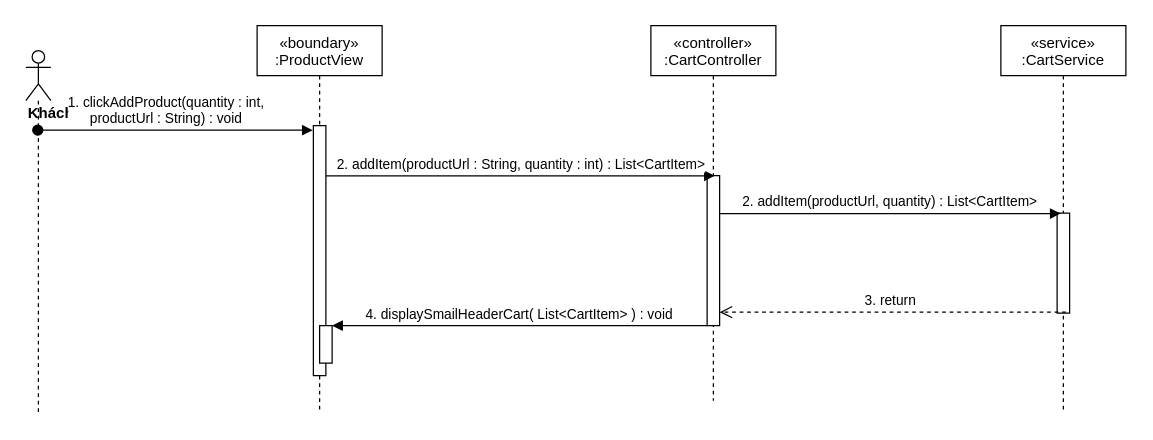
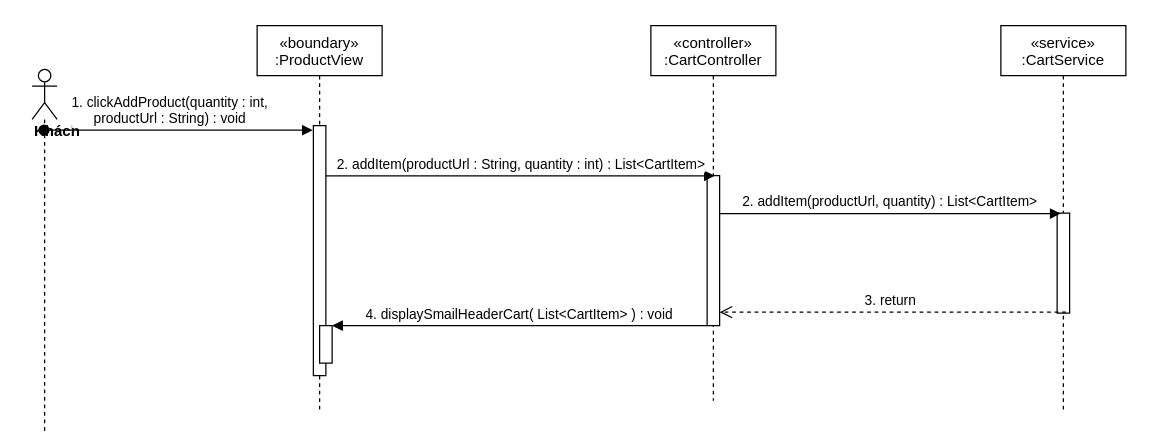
(38, 232) -> (44, 251)
